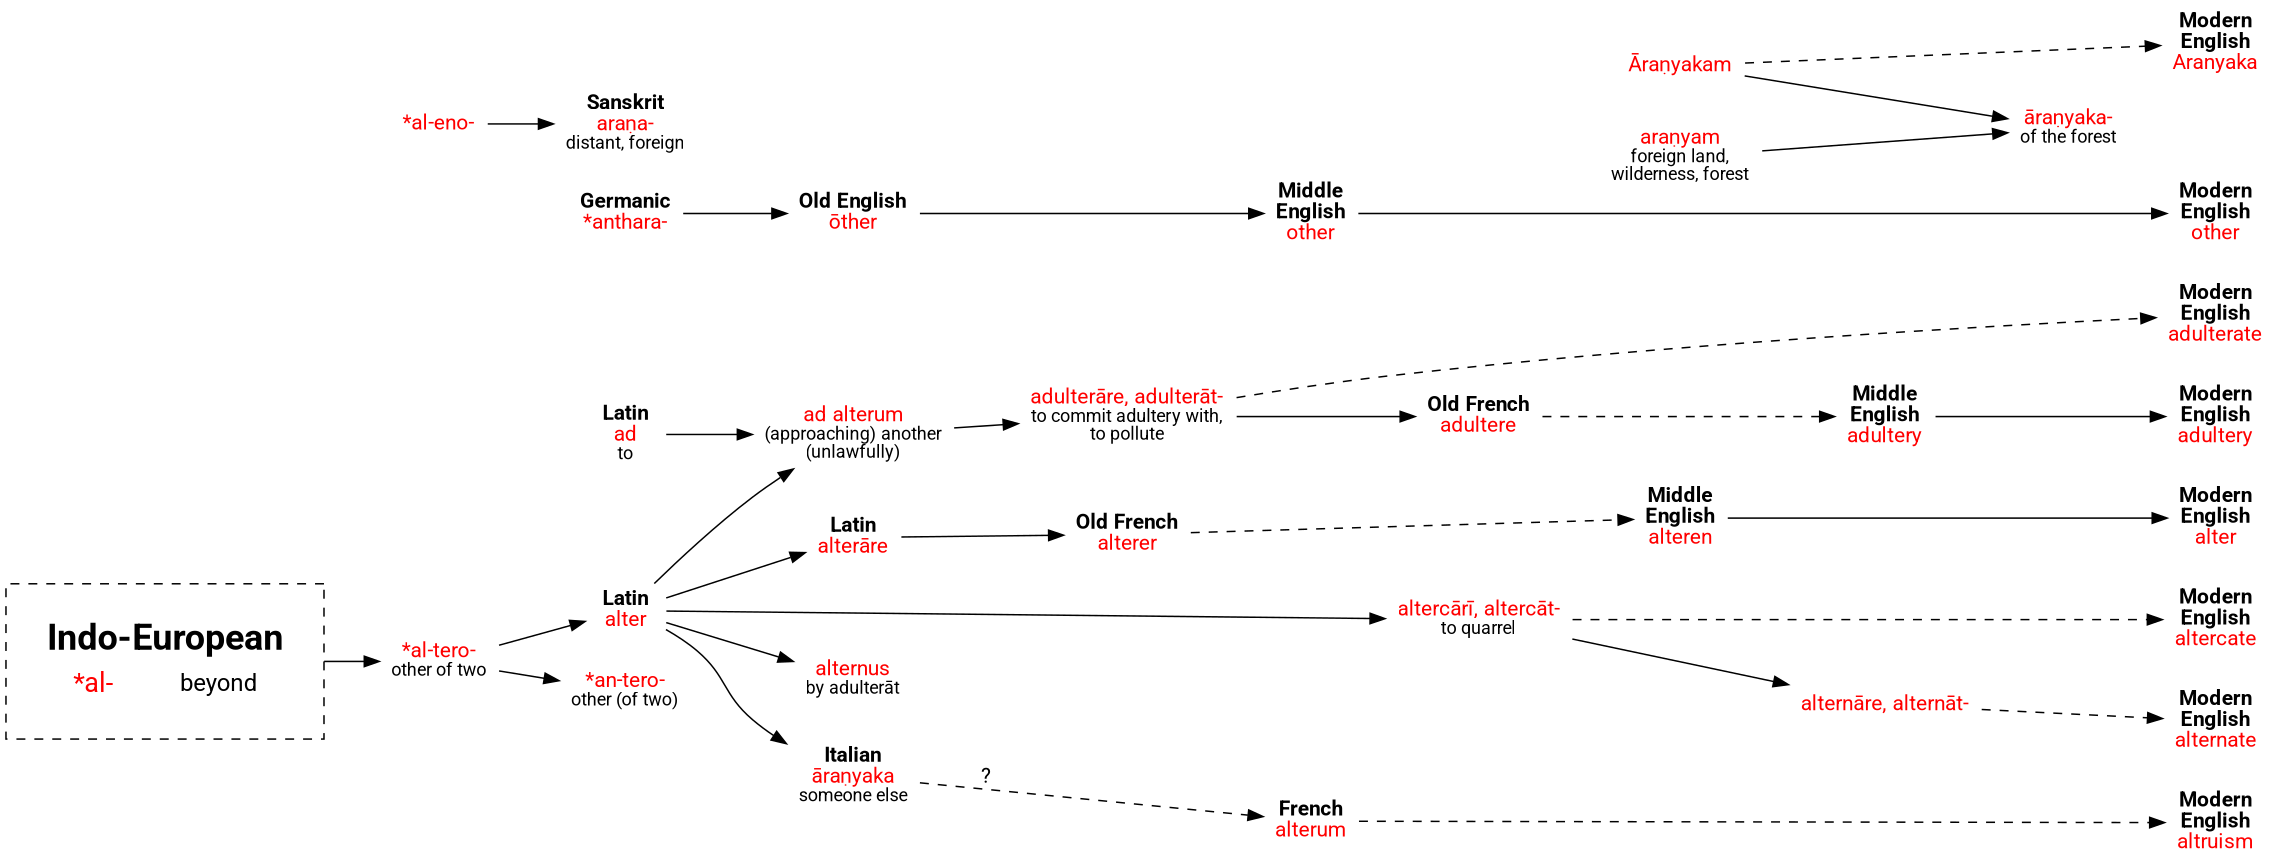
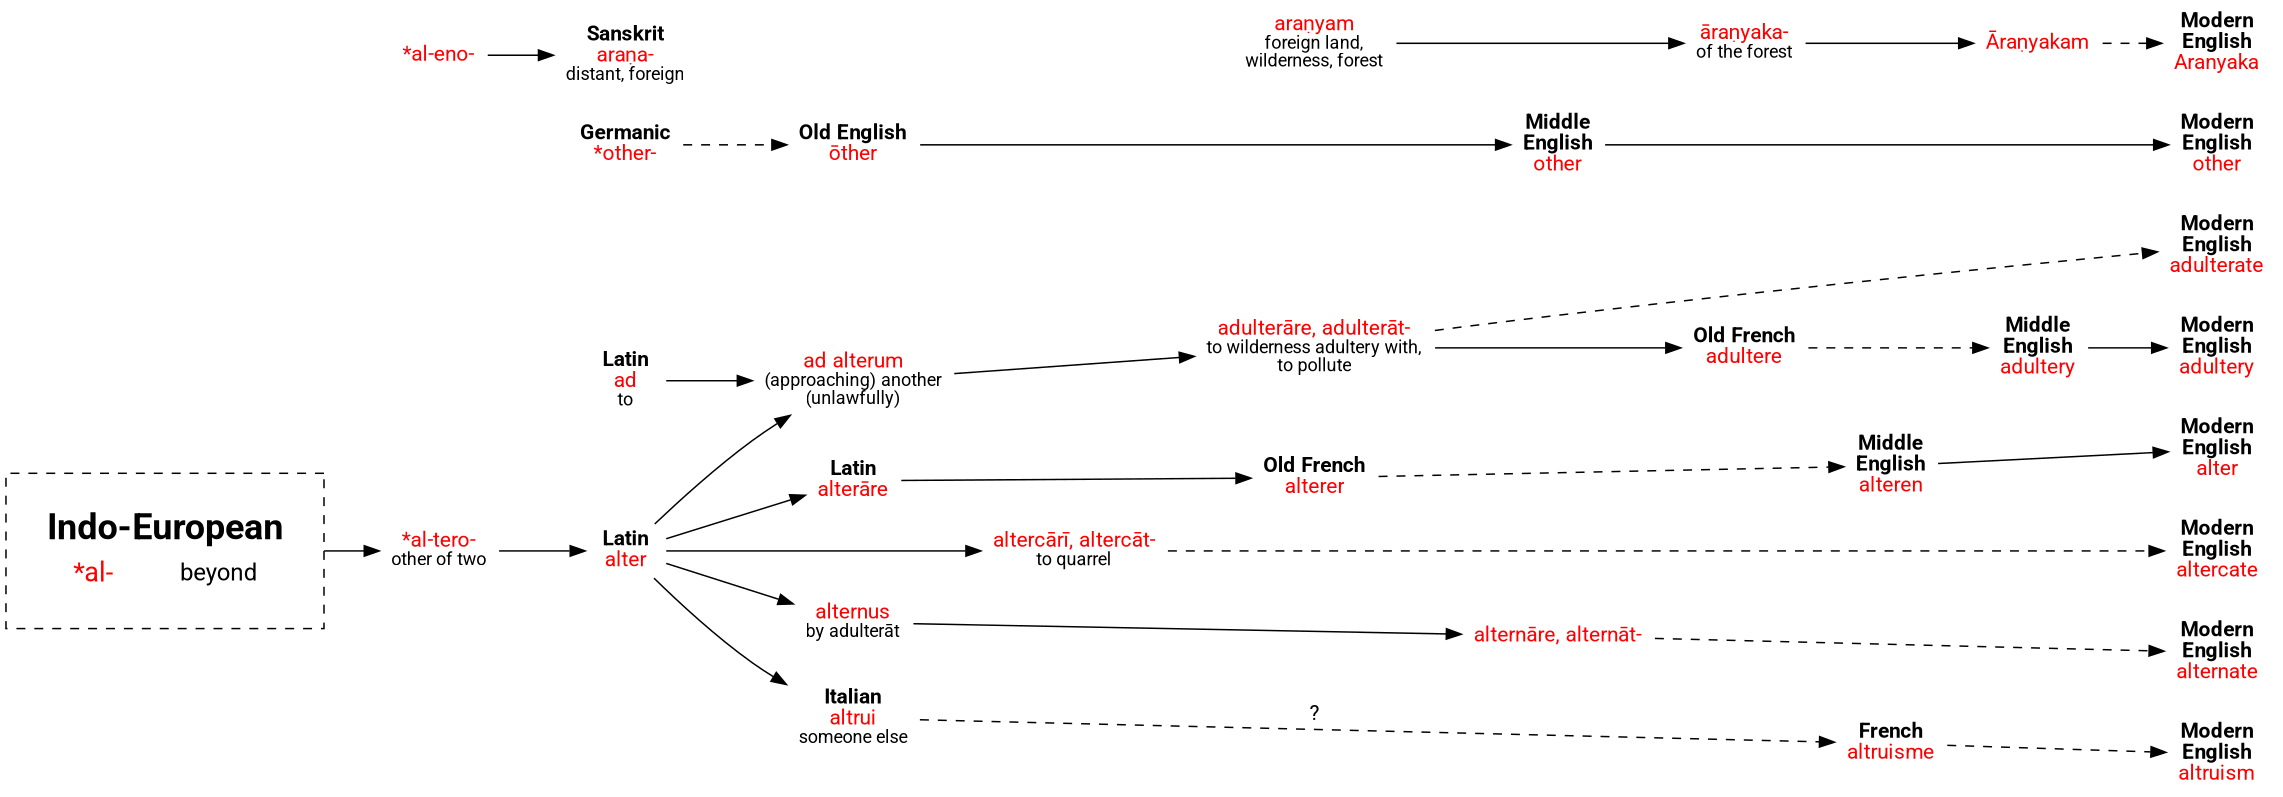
(1869, 96) -> (1882, 43)
(728, 214) -> (728, 145)
(626, 222) -> (626, 154)
(1127, 417) -> (1315, 348)
(1673, 660) -> (1180, 629)
(626, 691) -> none
(853, 776) -> (853, 718)
(1311, 830) -> (1891, 752)
